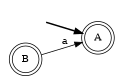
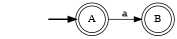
(58, 50) -> (121, 19)
